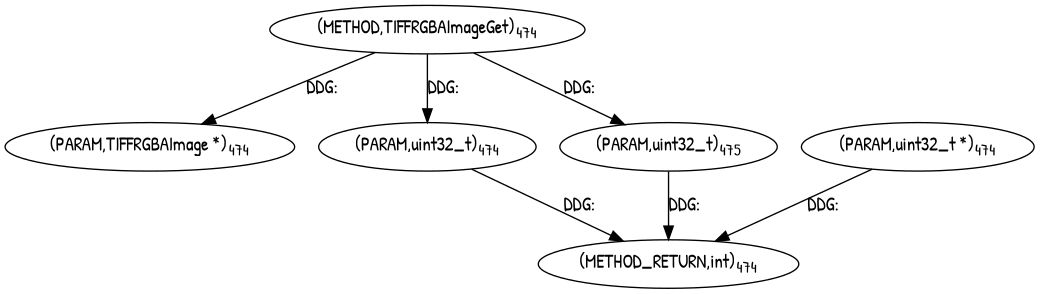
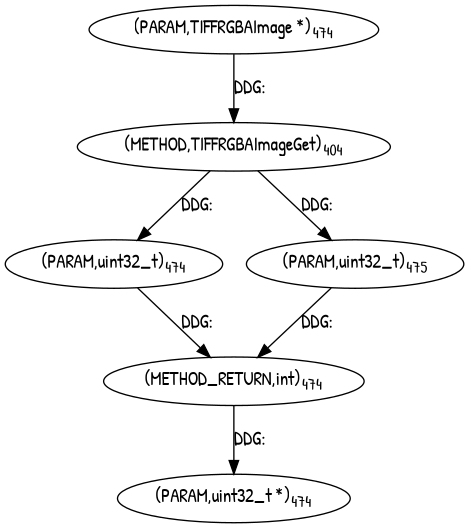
(527, 28) -> (334, 145)
(295, 86) -> (234, 81)
(800, 202) -> (234, 433)
